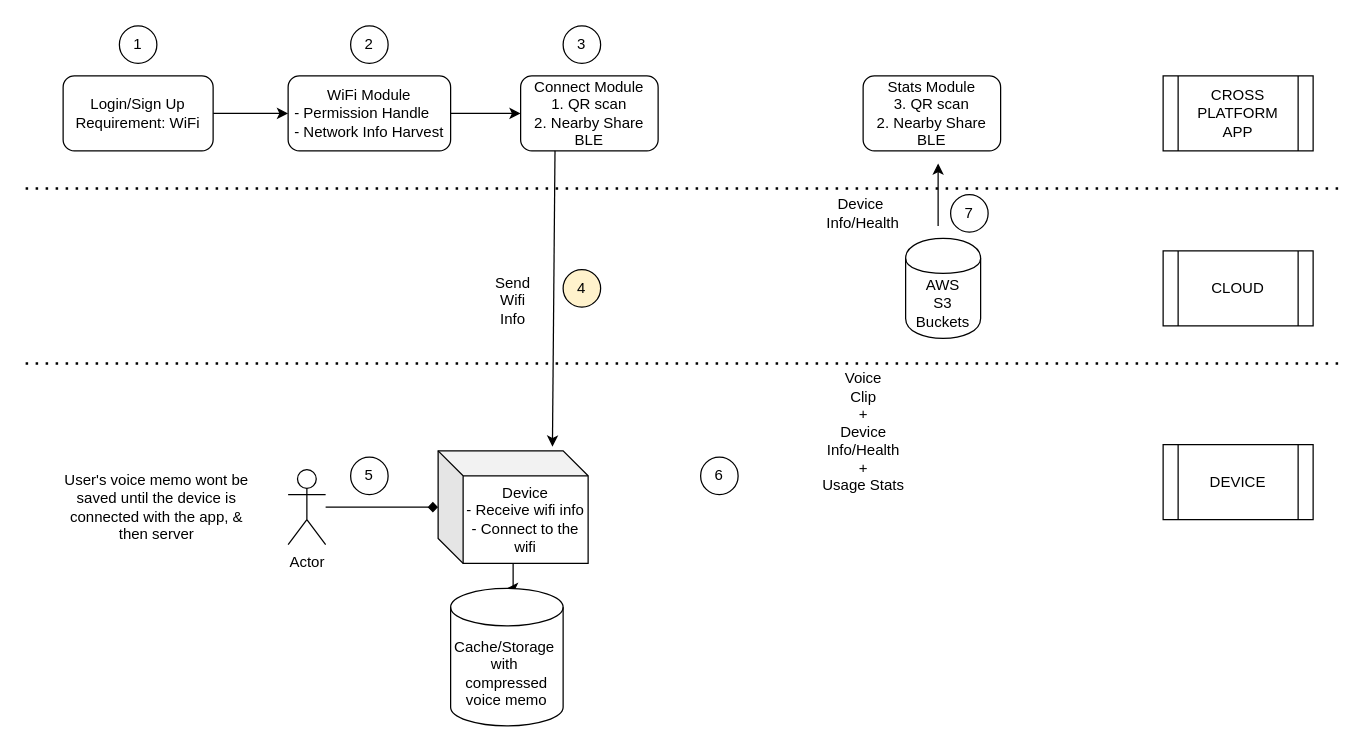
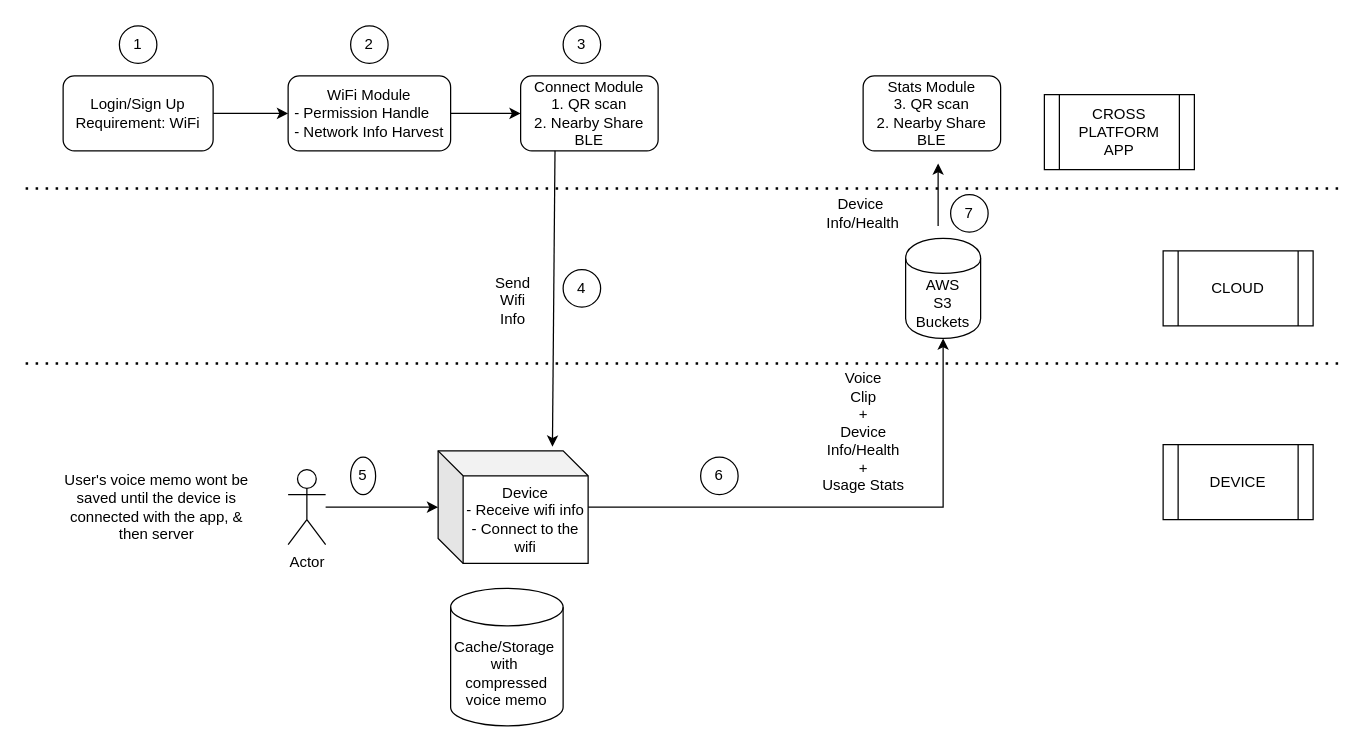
(1238, 113) -> (1119, 132)
(582, 288) -> (582, 288)
(369, 476) -> (363, 476)
(427, 507) -> (428, 507)
(513, 576) -> (845, 507)
